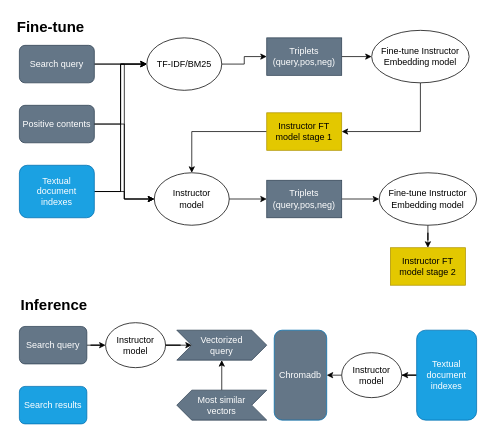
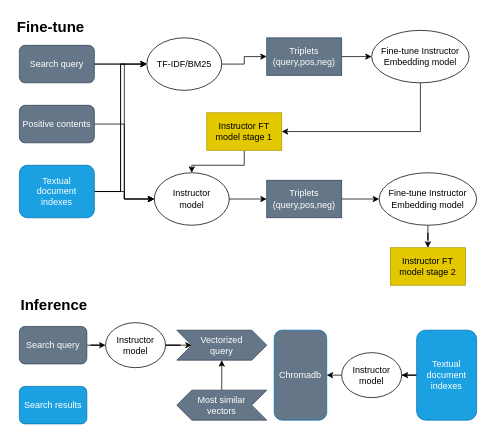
(142, 64) -> none
(304, 132) -> (244, 132)
